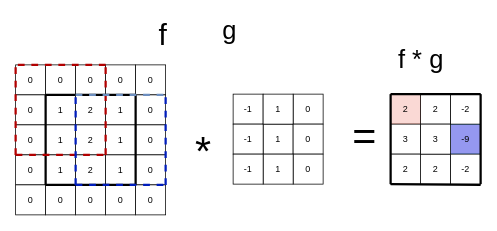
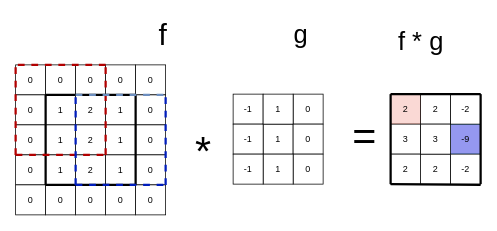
(229, 30) -> (300, 34)
(420, 60) -> (420, 41)
